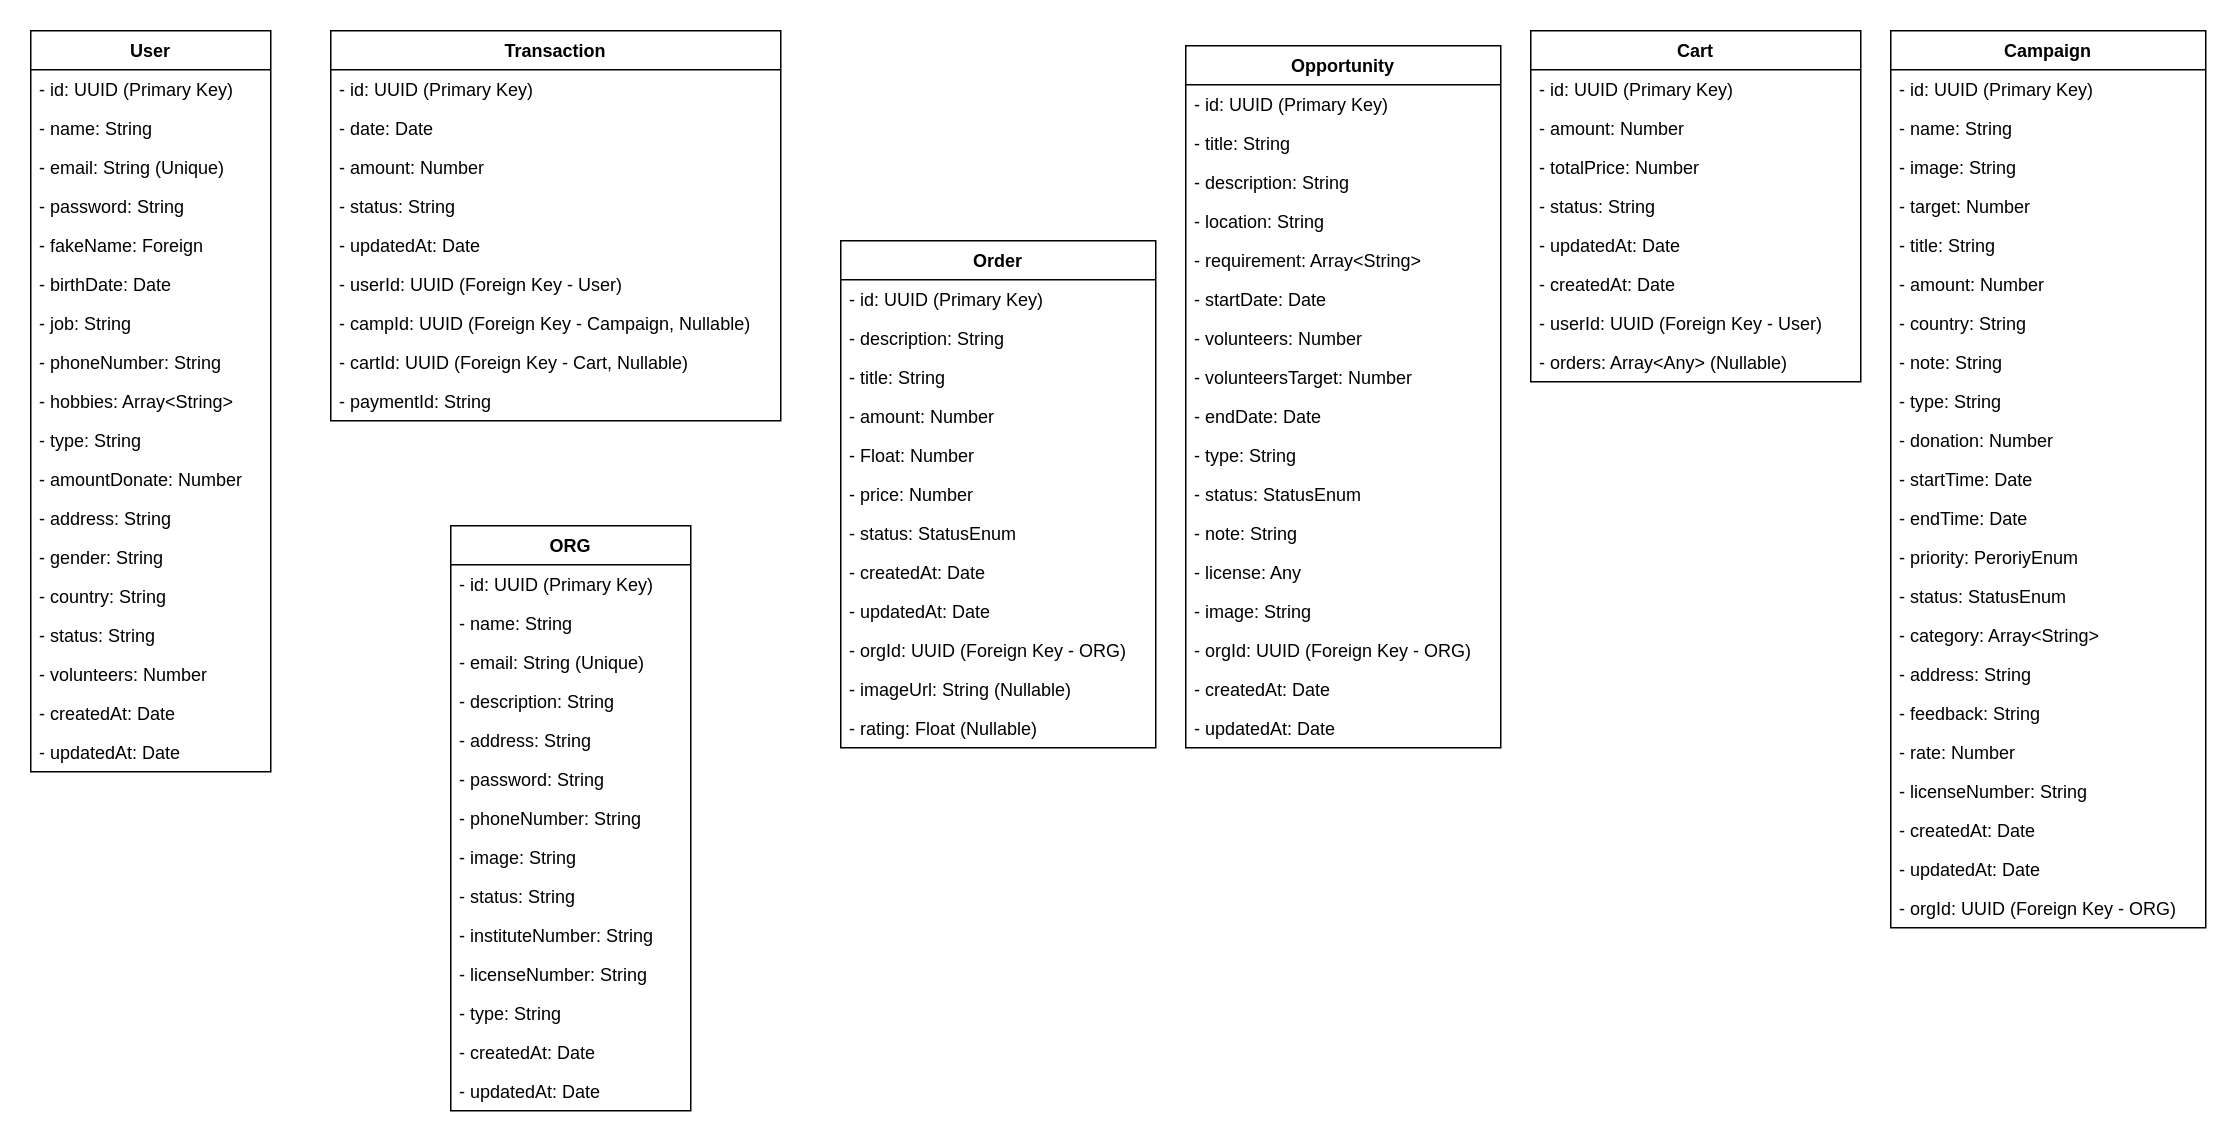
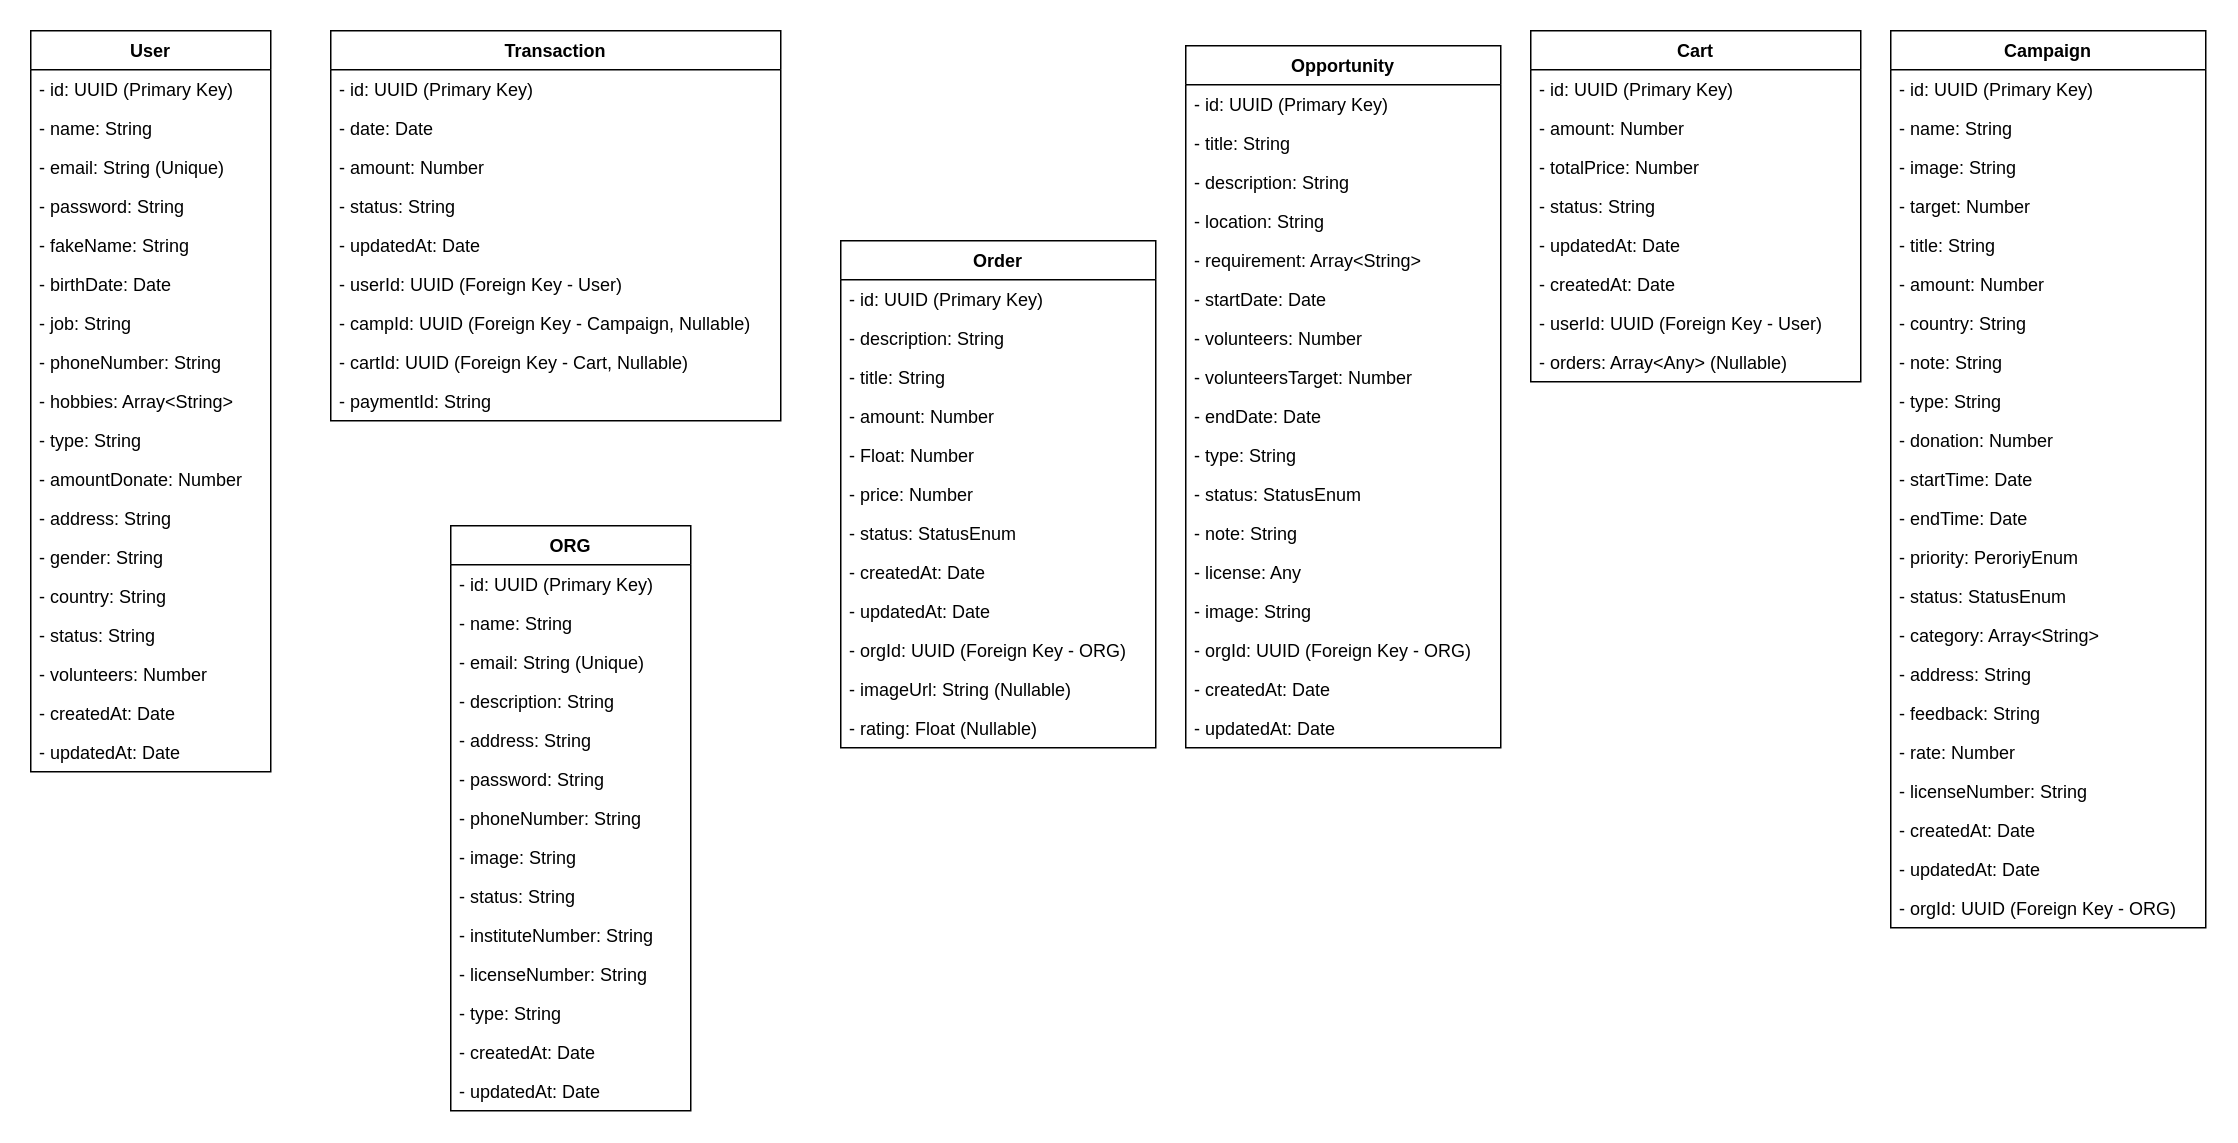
(125, 246) -> (120, 246)
